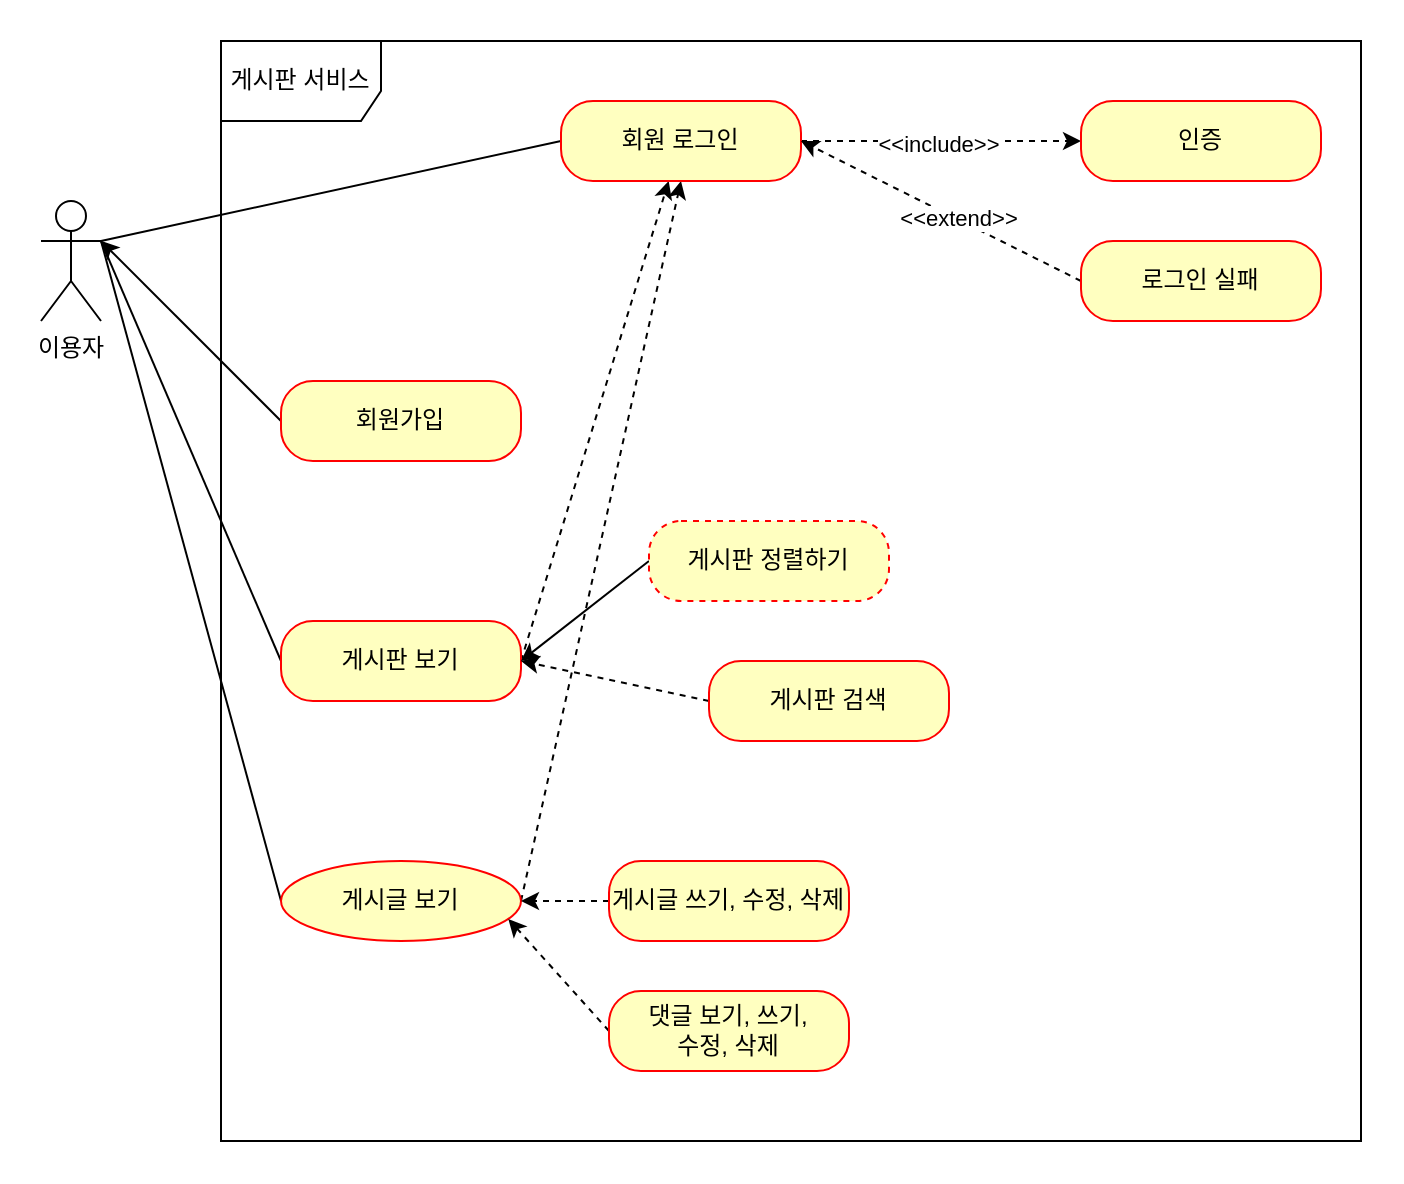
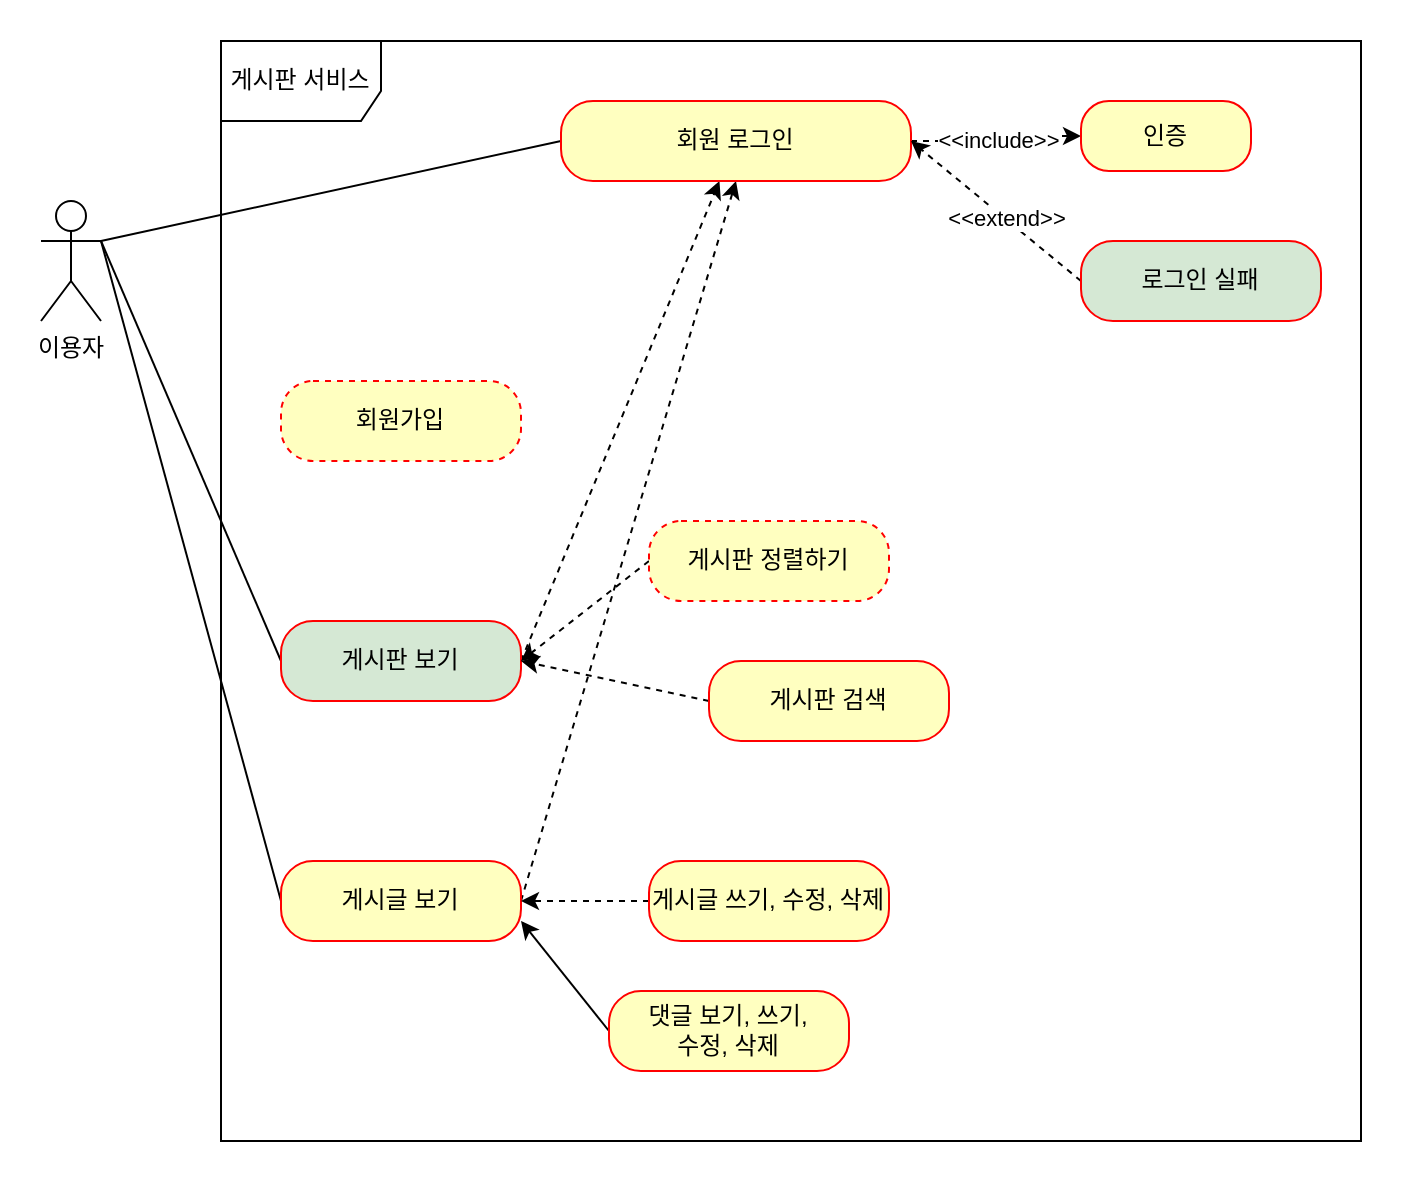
(681, 141) -> (736, 141)
(1201, 141) -> (1166, 136)
(1201, 281) -> (1201, 281)
(164, 304) -> none
(401, 421) -> (401, 421)
(557, 633) -> (557, 633)
(401, 661) -> (401, 661)
(401, 901) -> (401, 901)
(729, 901) -> (769, 901)
(562, 979) -> (568, 979)
